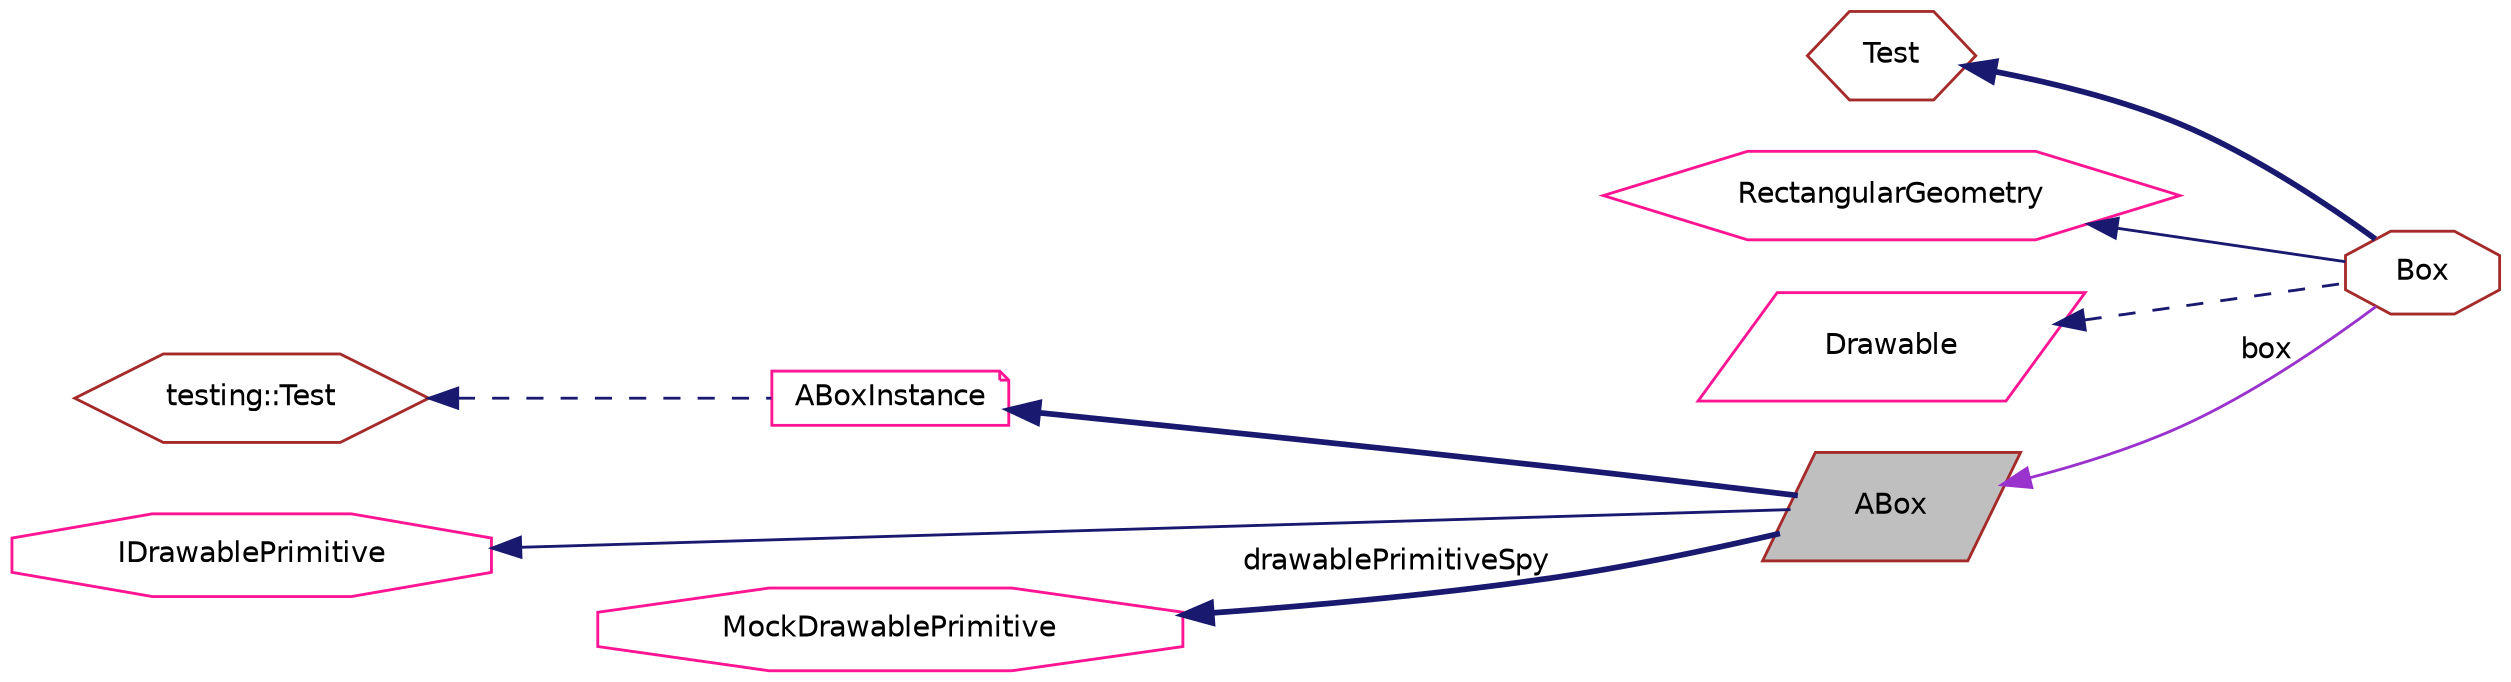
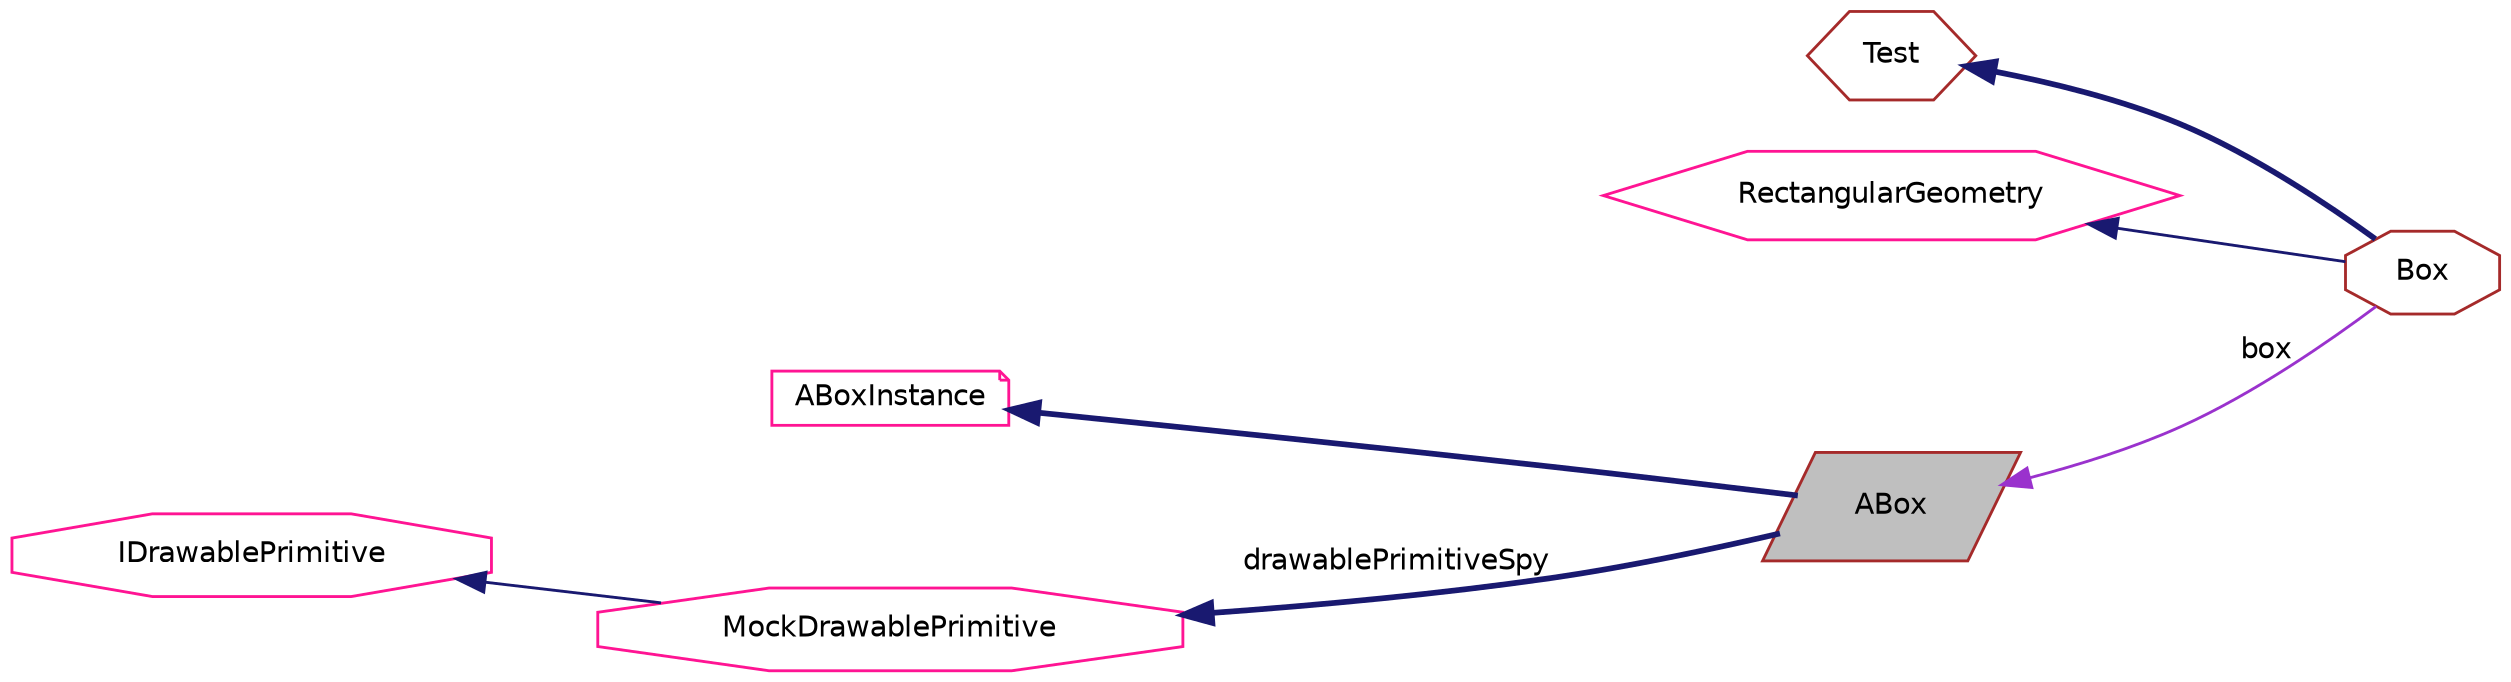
(1892, 347) -> none
(252, 398) -> none
(1156, 528) -> (573, 593)
